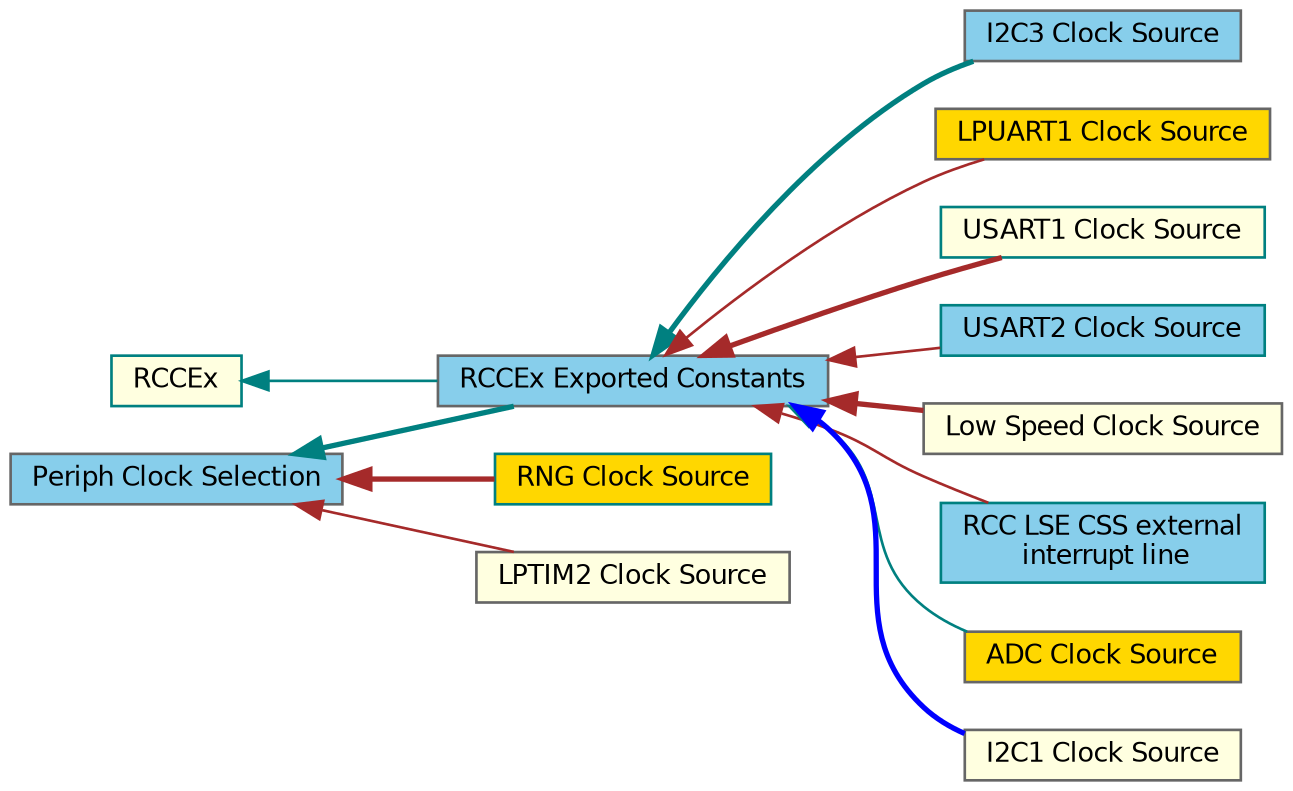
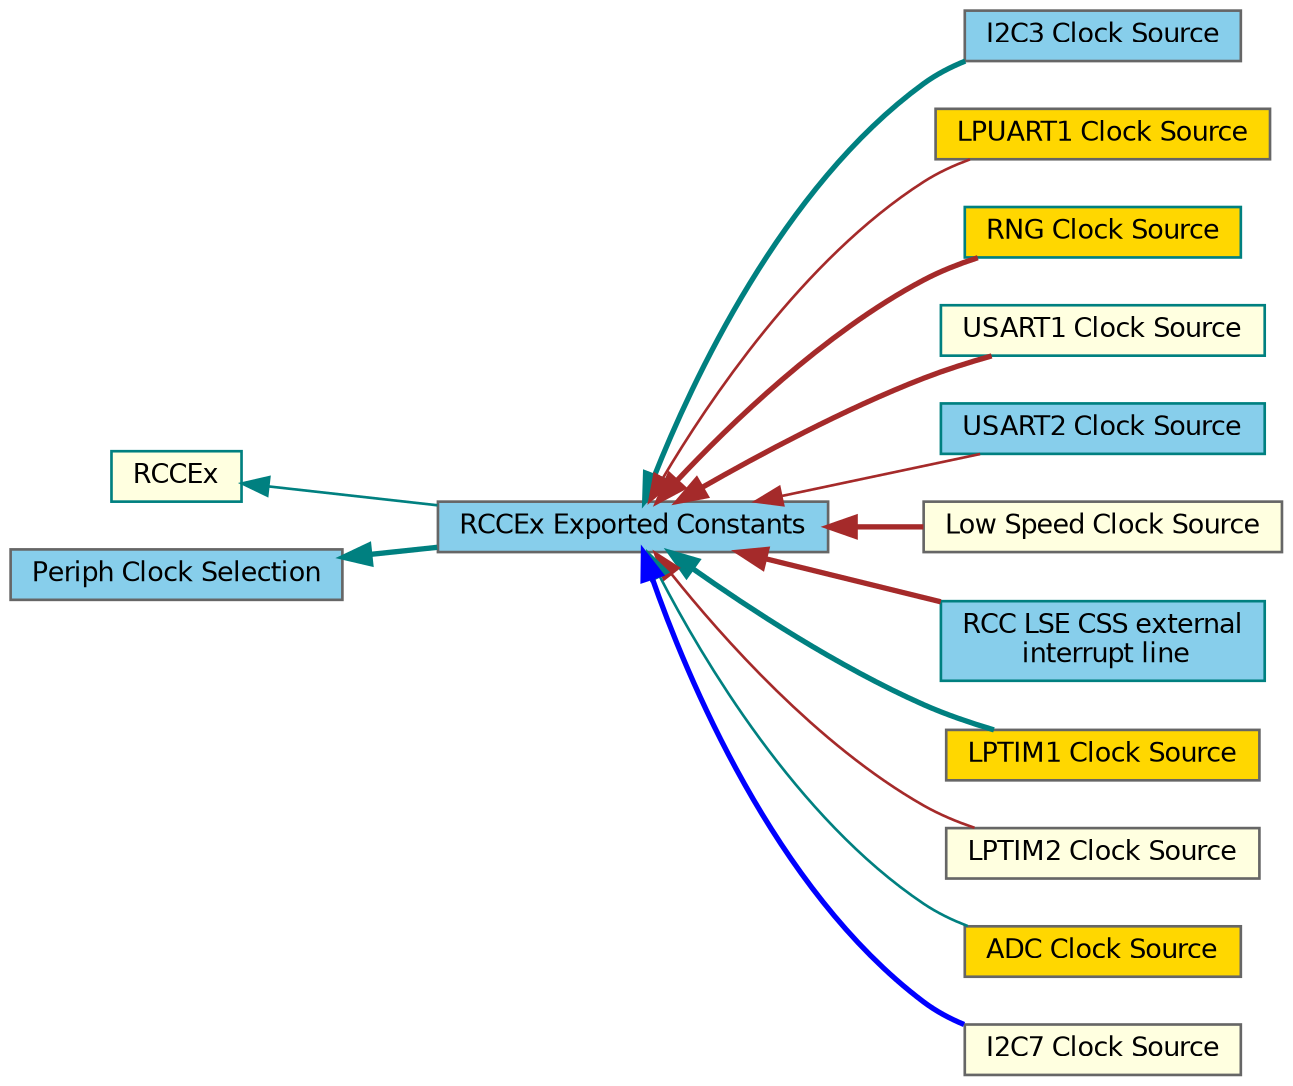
(885, 457) -> (853, 580)
(432, 479) -> (815, 352)
(418, 531) -> (808, 720)
none -> (1103, 755)
(1103, 755) -> (1103, 1050)
